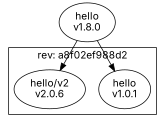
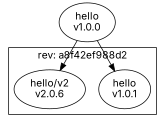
(87, 22) -> (87, 22)
(83, 56) -> (83, 56)
